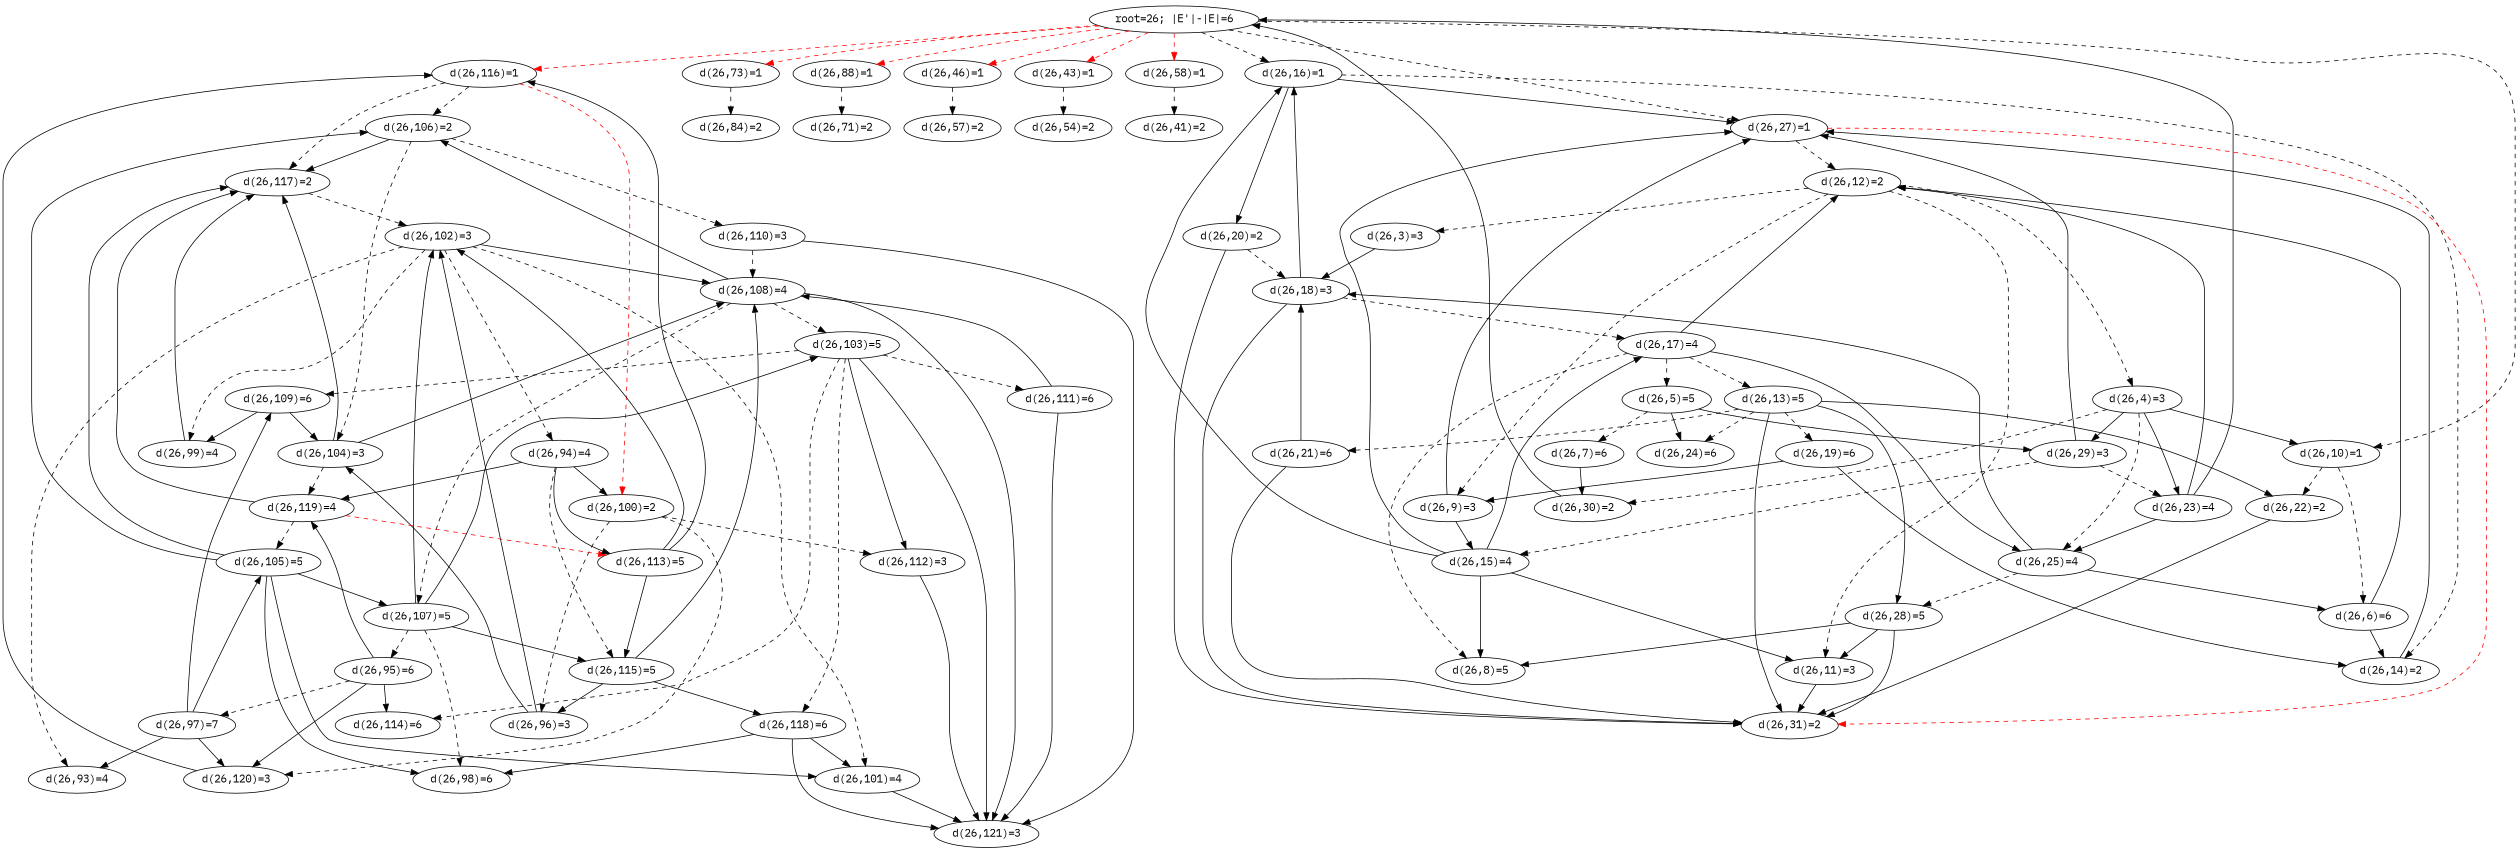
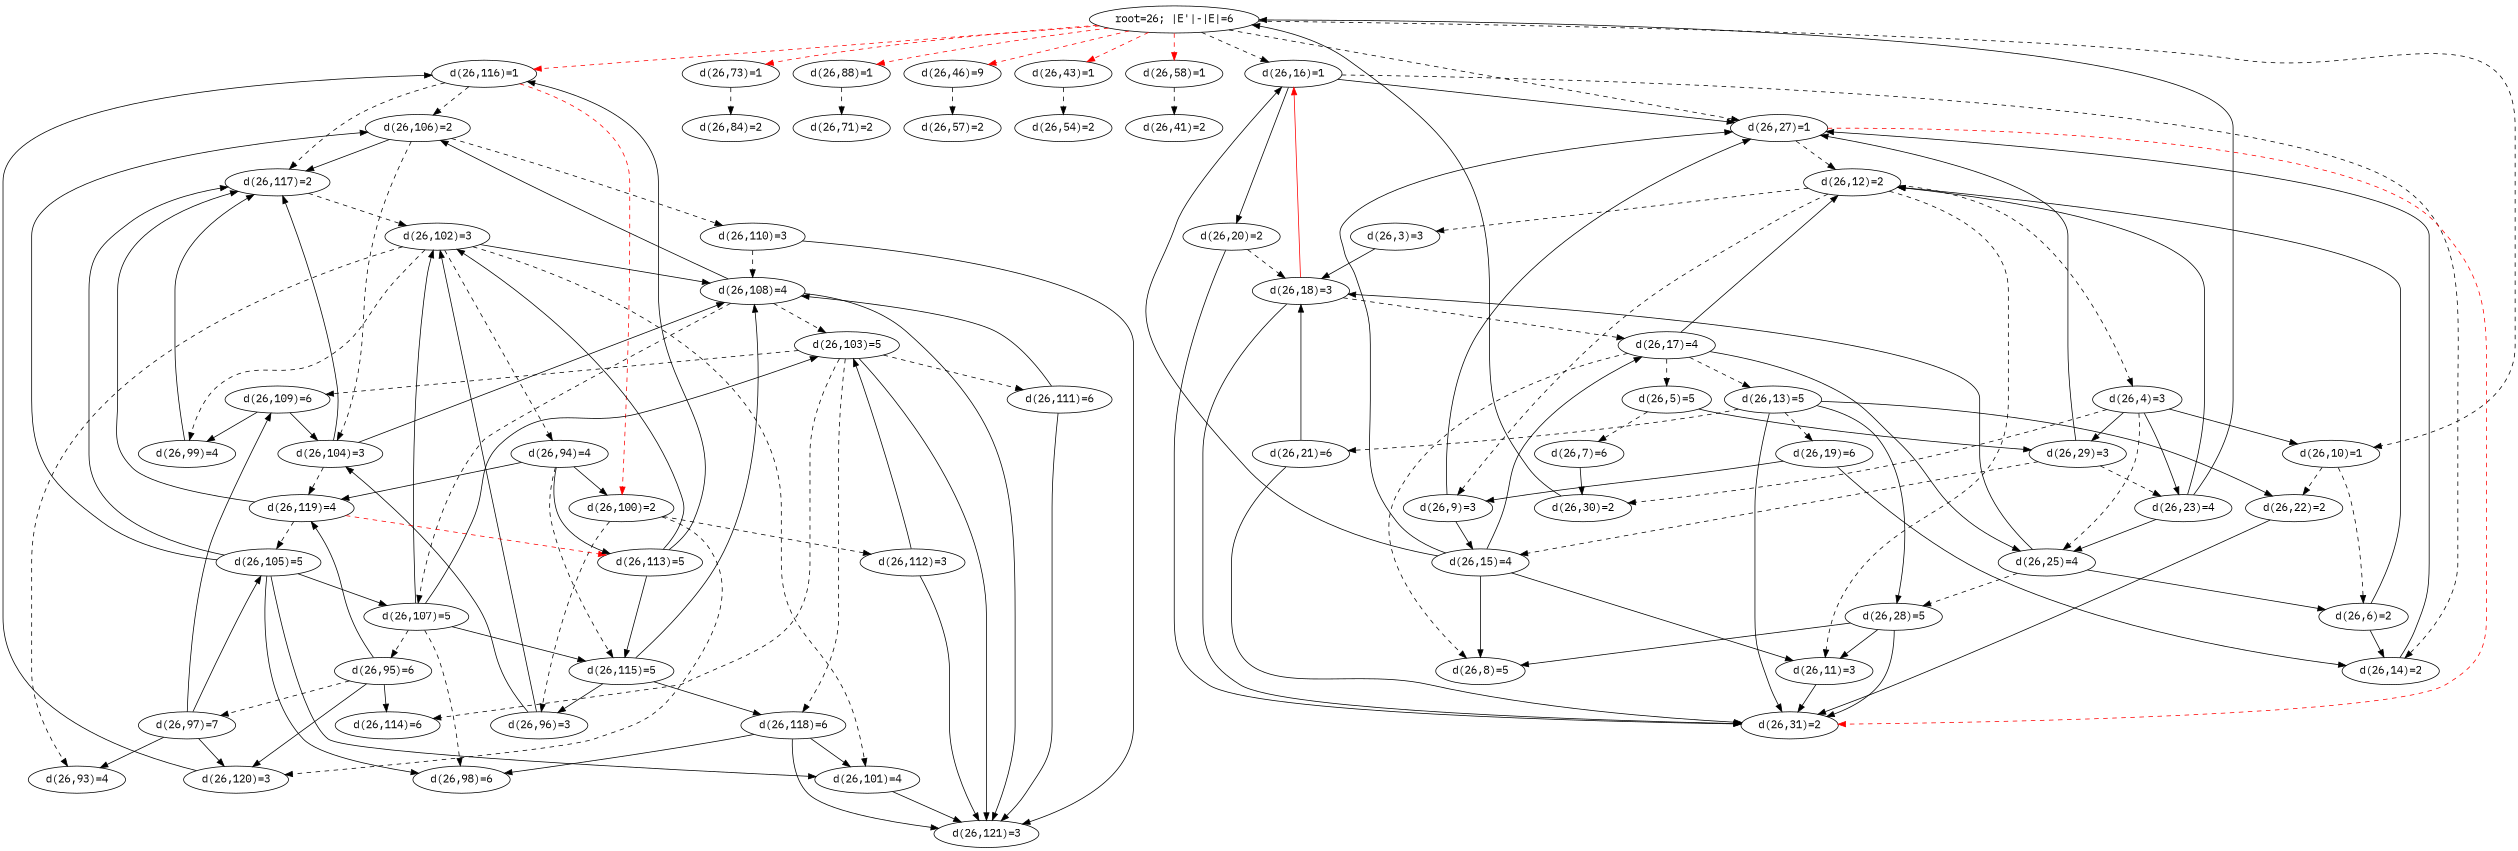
(953, 74) -> (953, 74)
(1297, 186) -> (1297, 186)
(874, 451) -> (886, 457)
(1686, 454) -> none
(2364, 617) -> (2364, 617)
